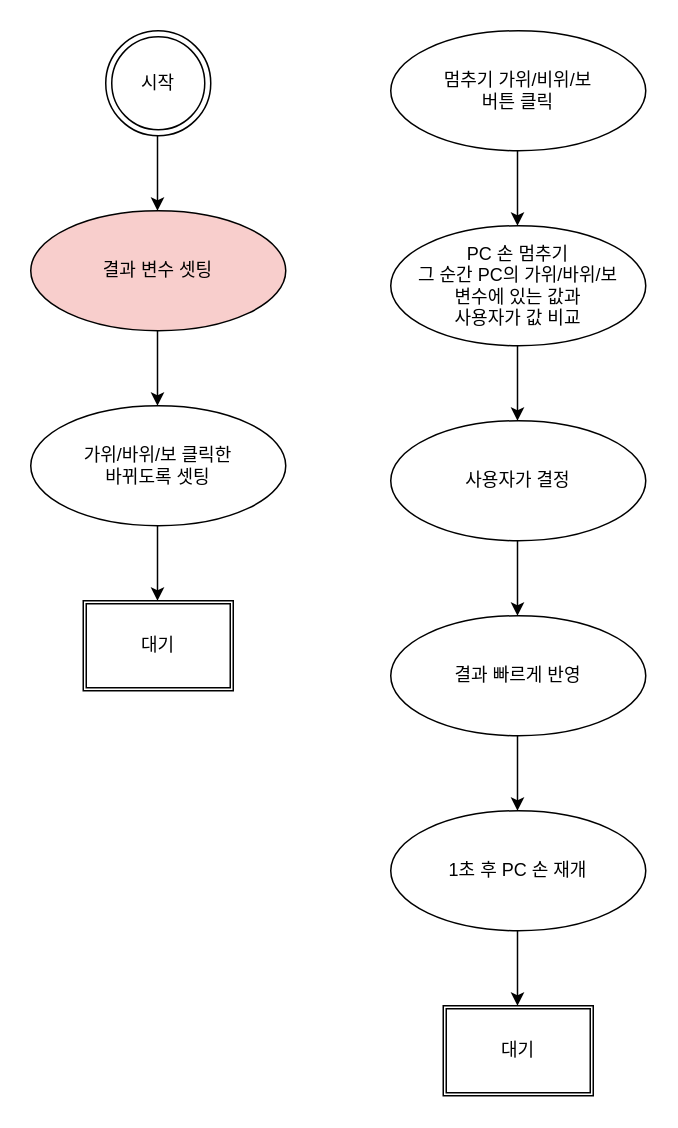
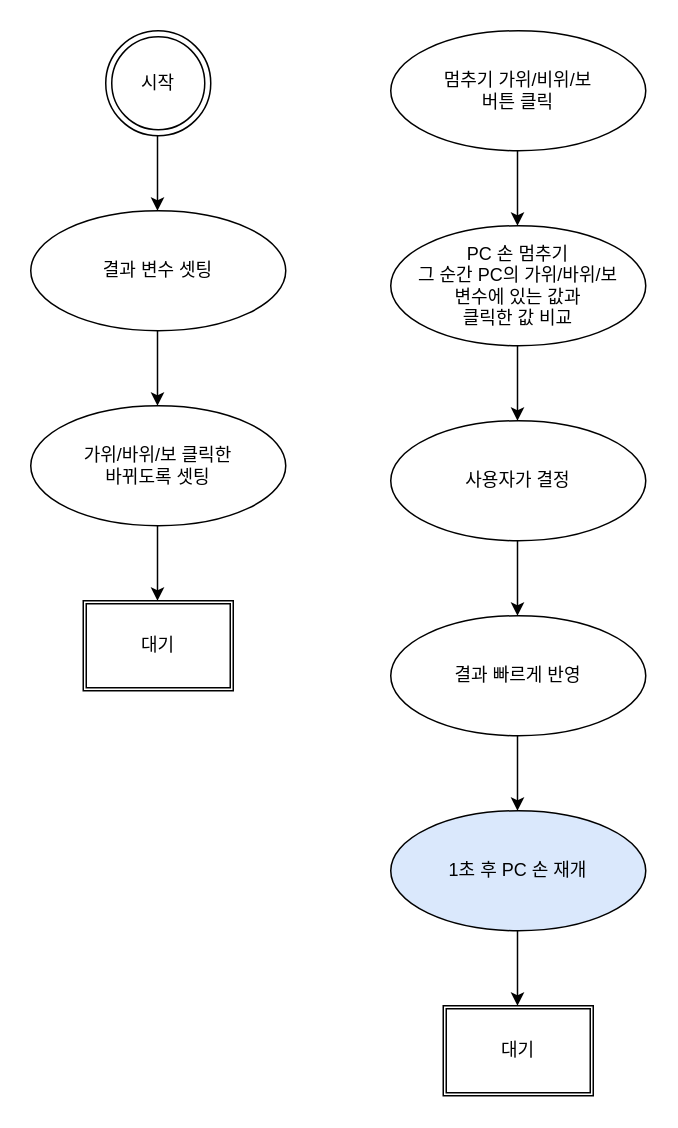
(158, 271) -> (158, 271)
(518, 286) -> (518, 286)
(518, 871) -> (518, 871)
